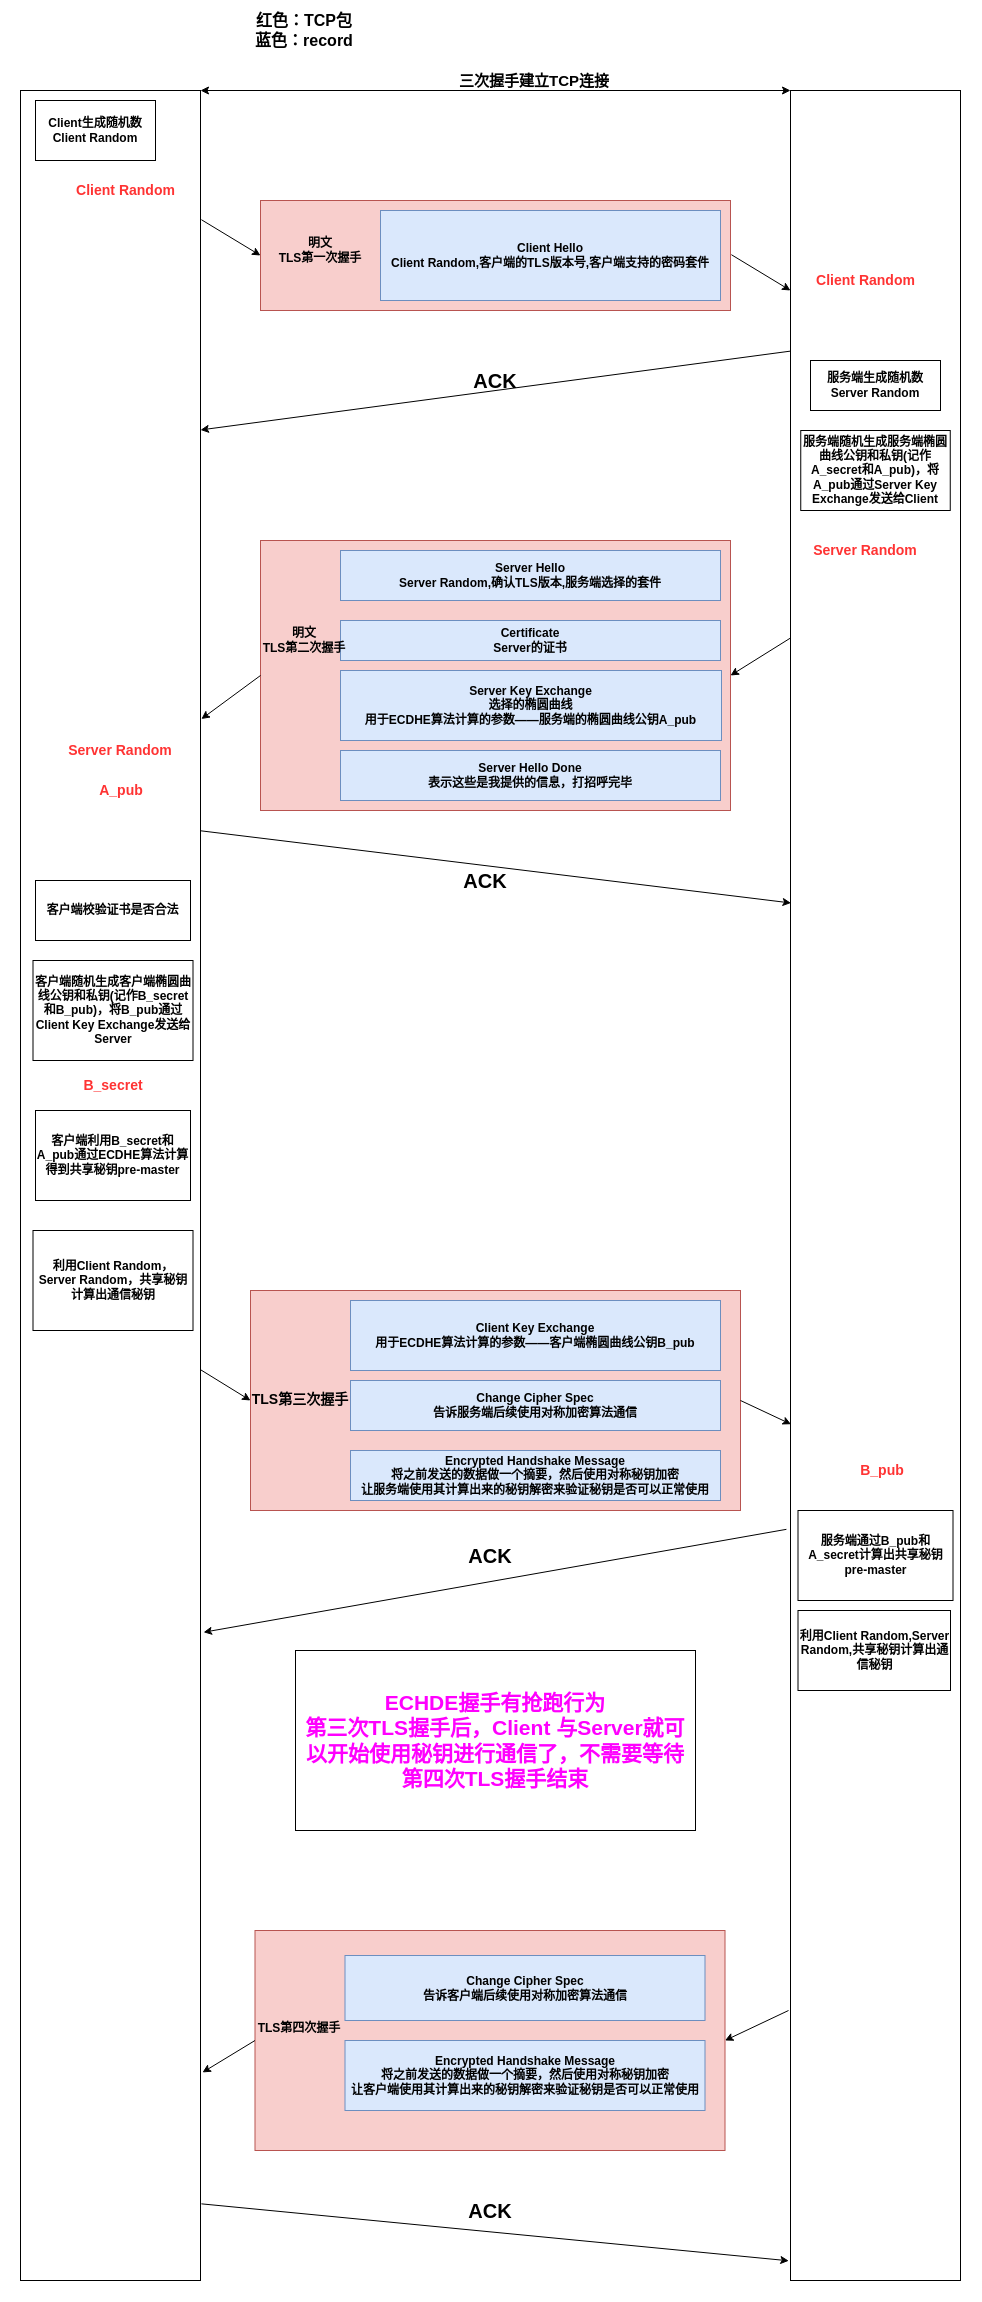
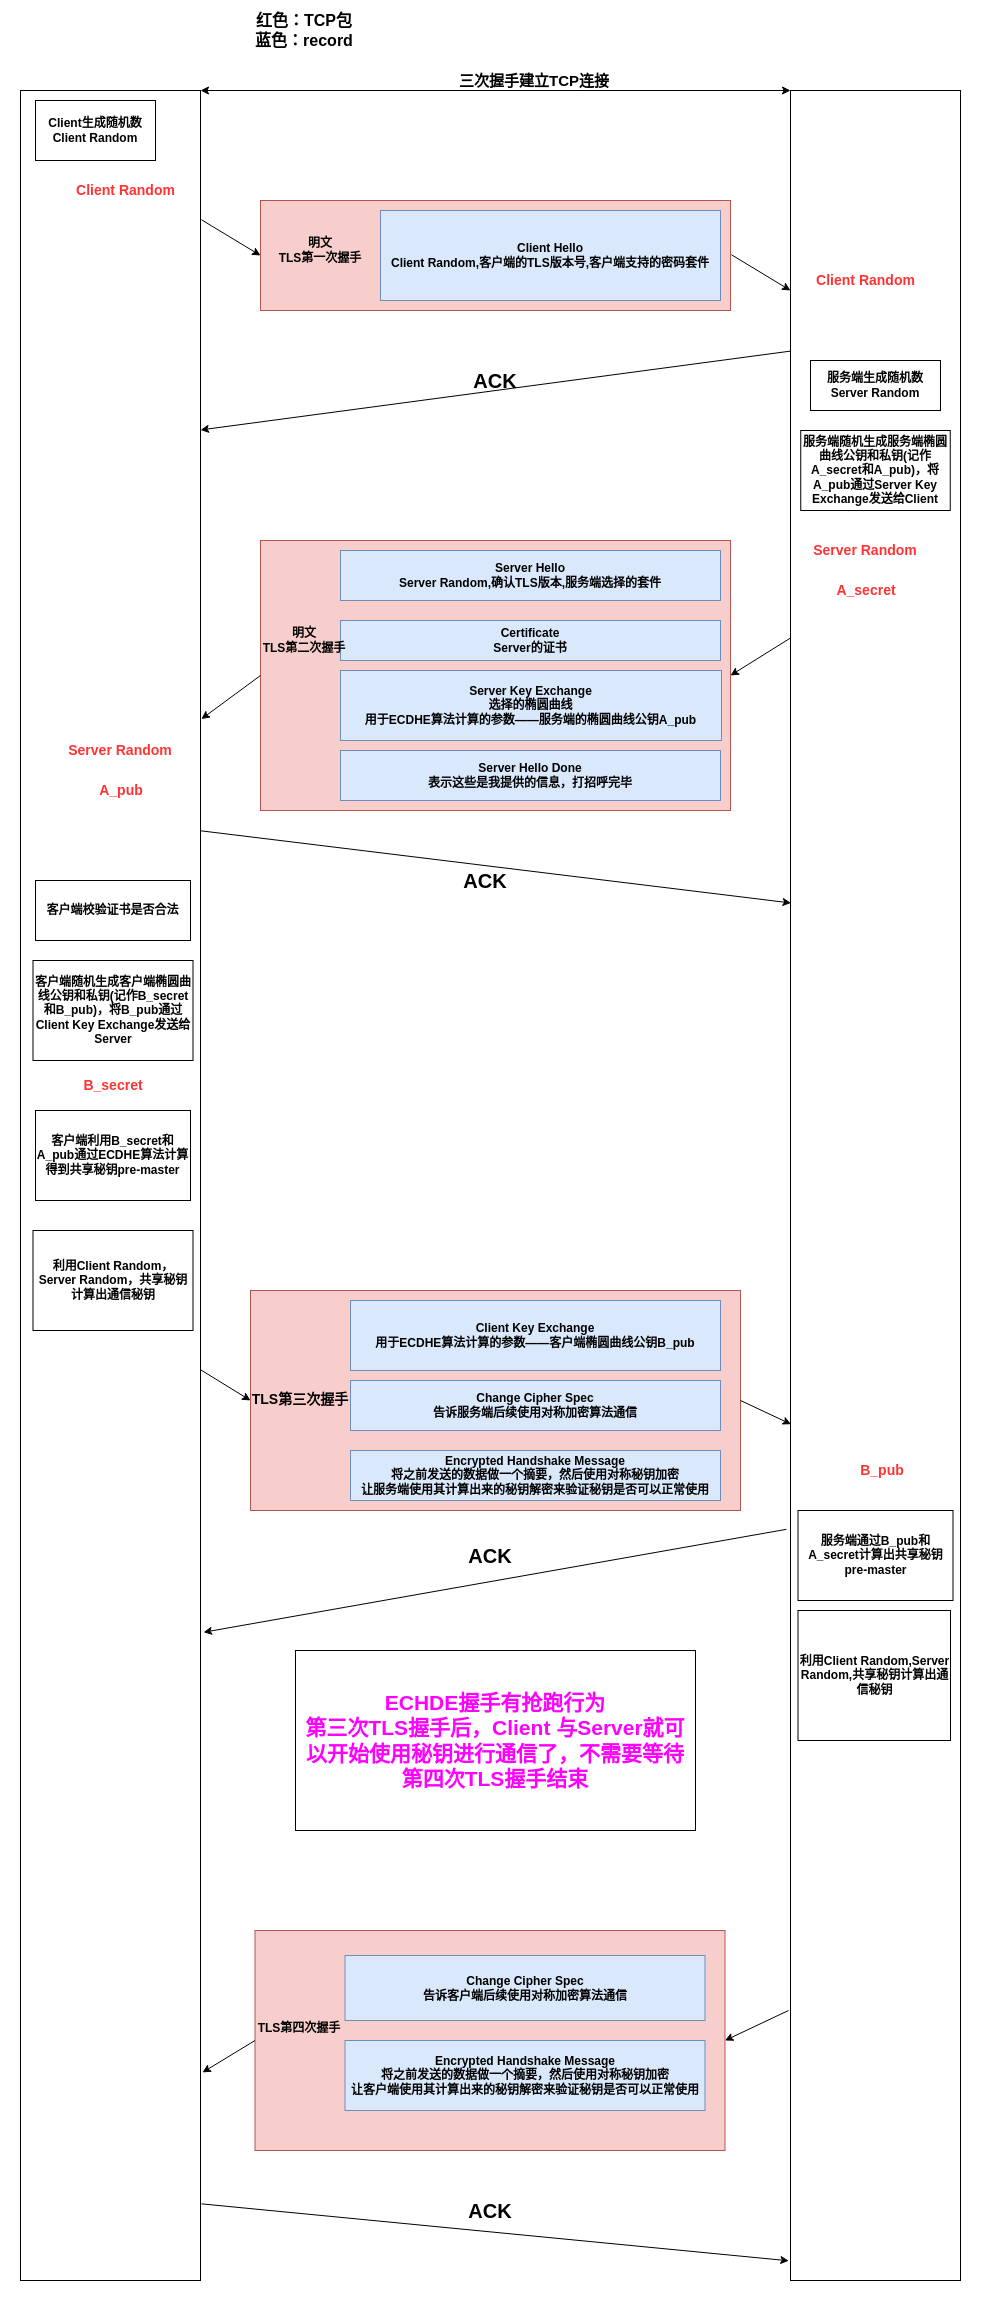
none -> (867, 591)
(874, 1651) -> (874, 1676)
